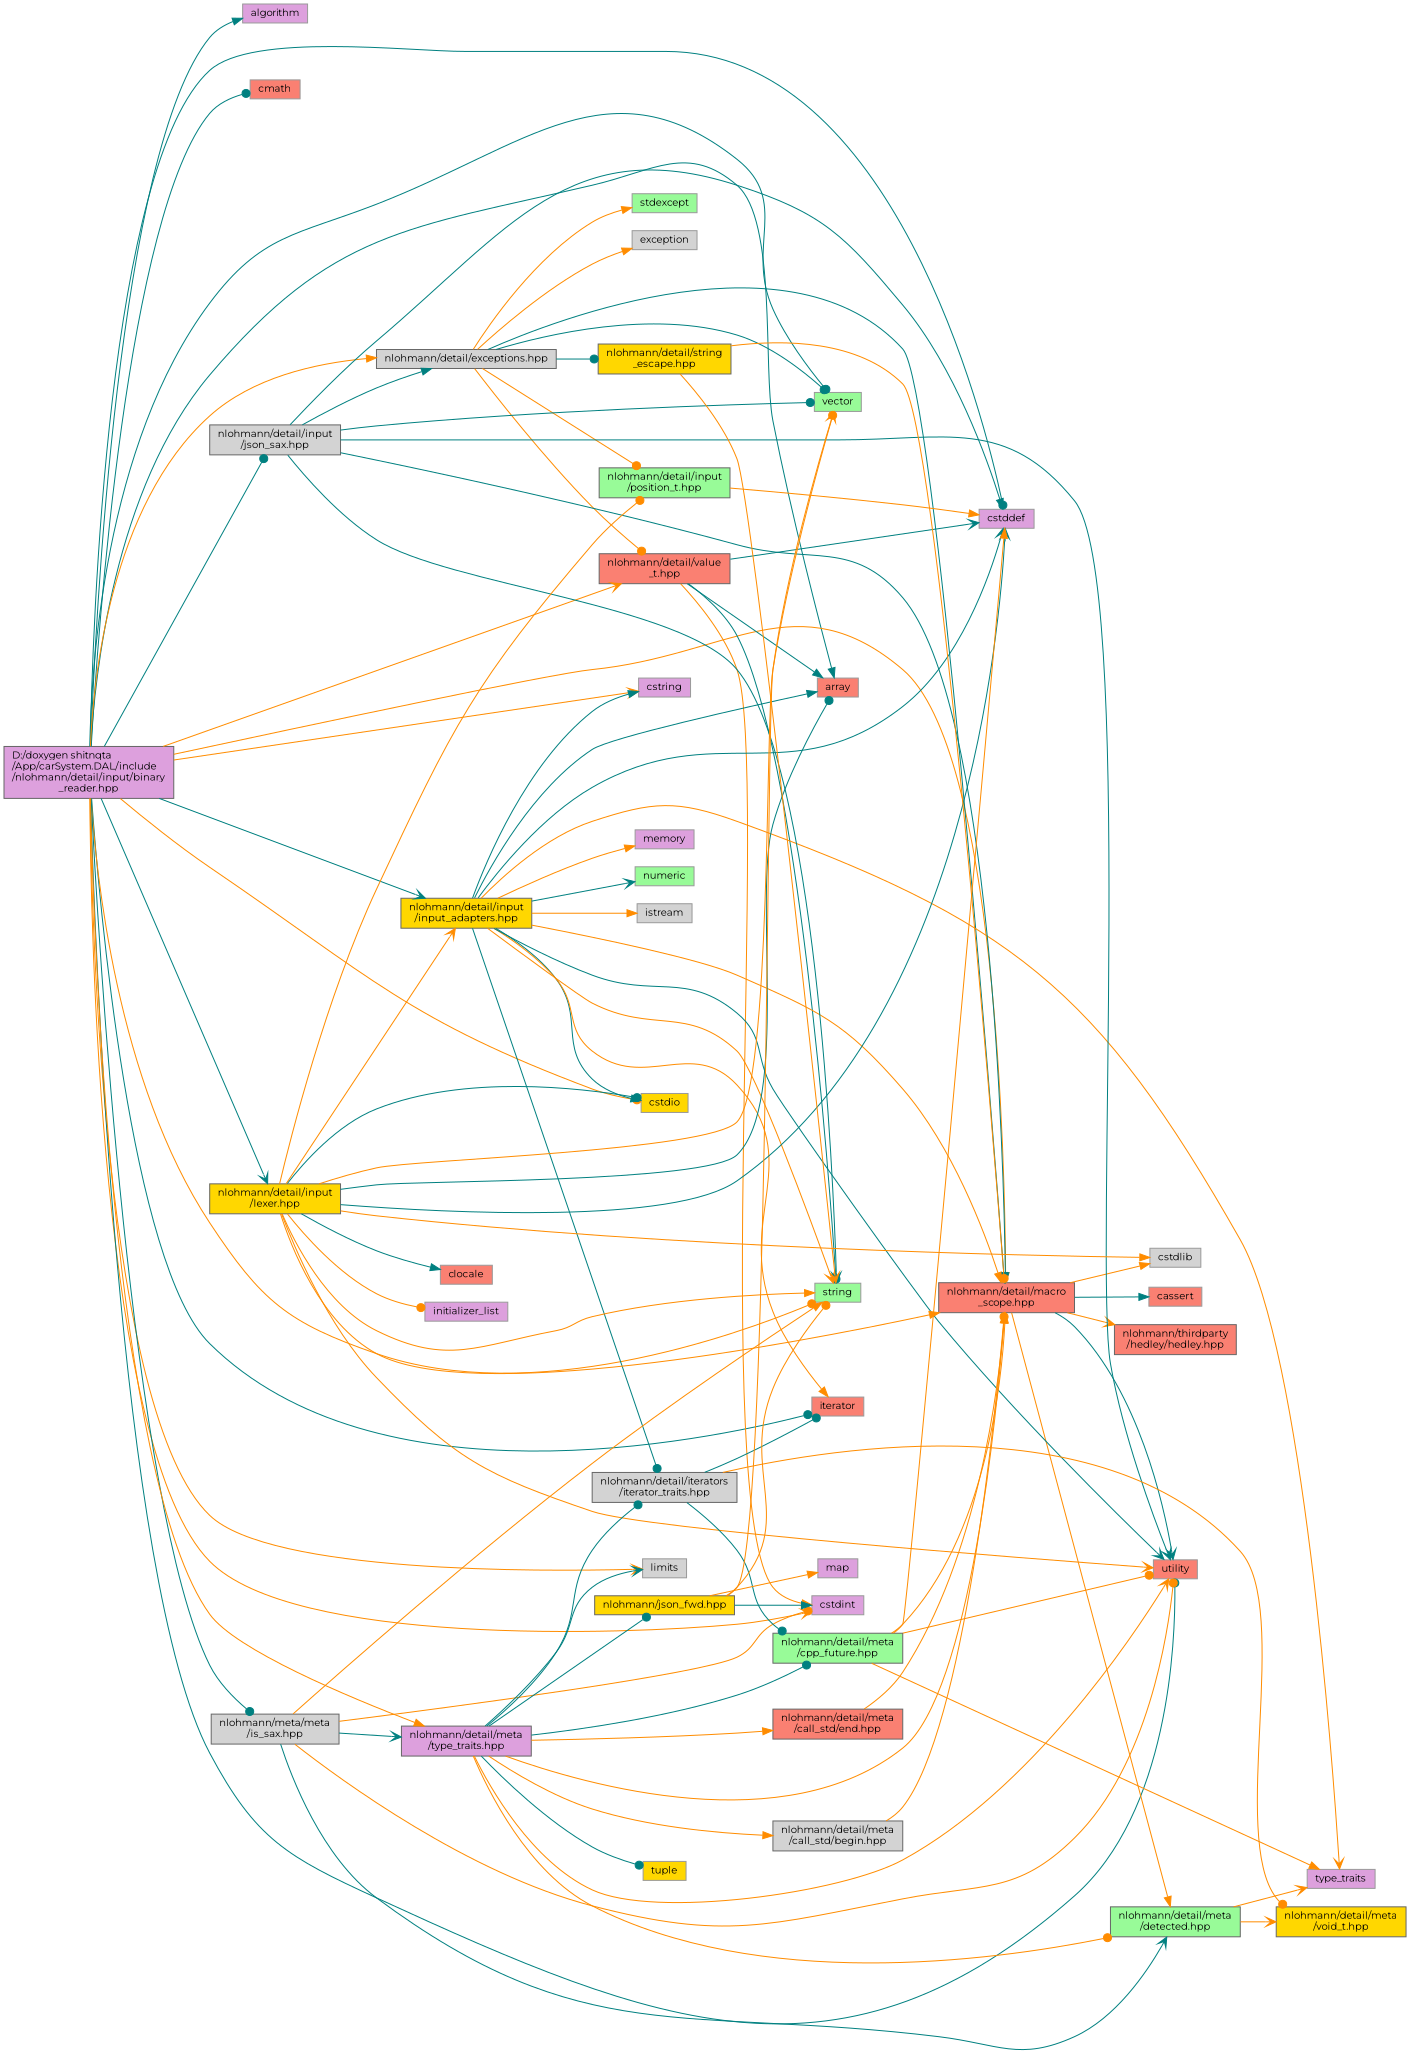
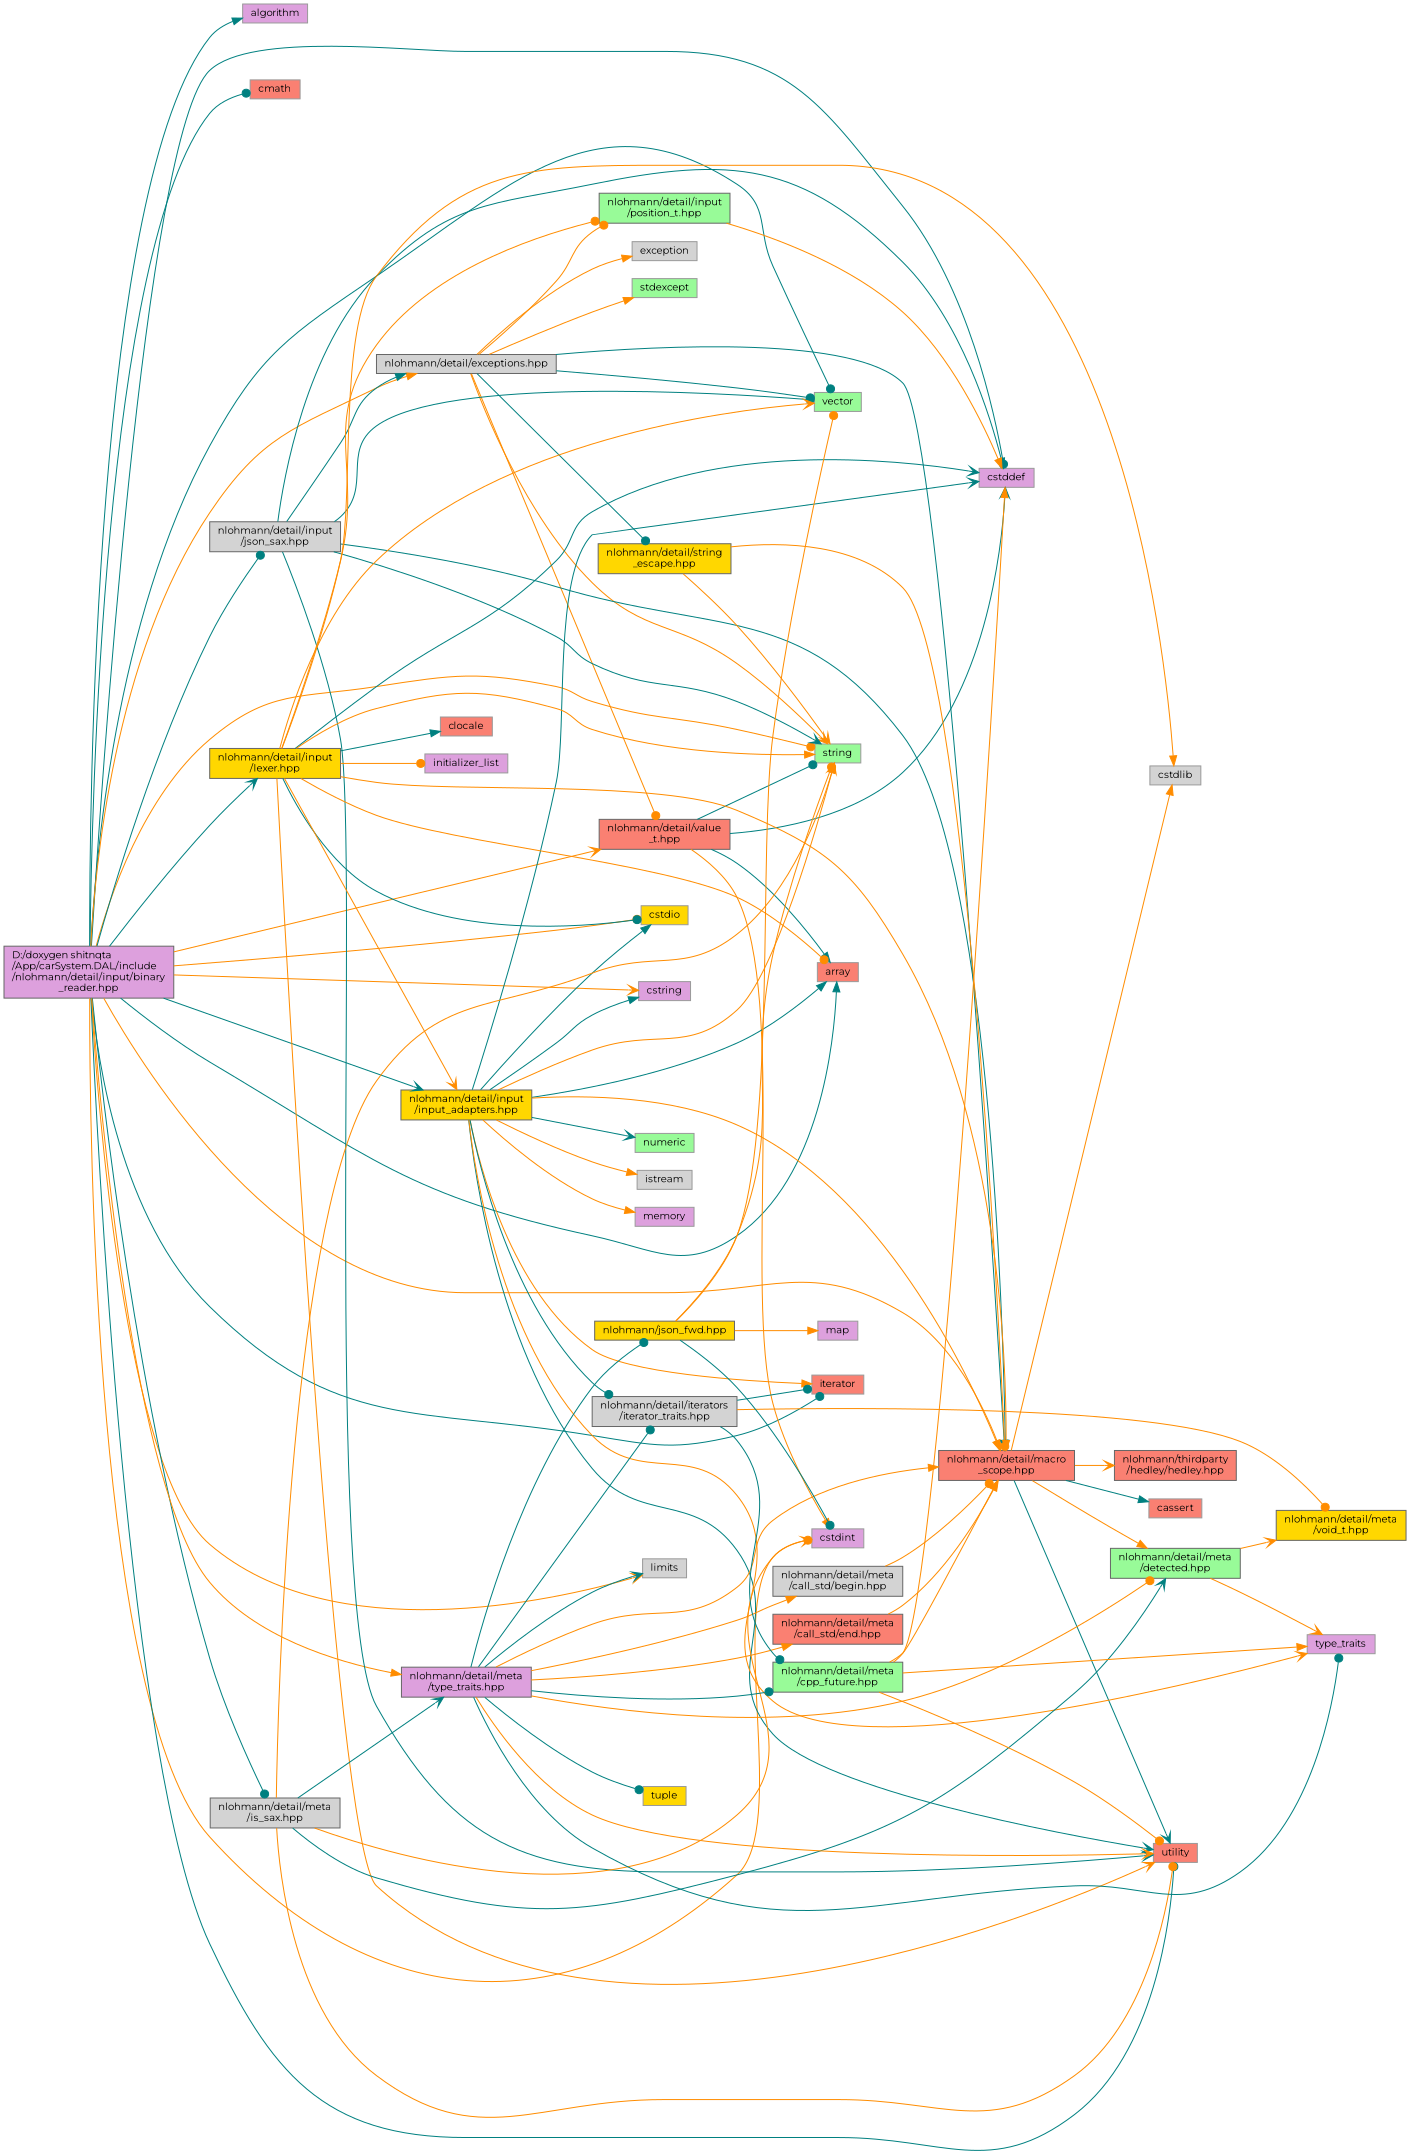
none -> (596, 586)
(754, 1125) -> (553, 853)
(768, 1605) -> (761, 1417)
(275, 1729) -> (275, 1813)
none -> (935, 1899)
